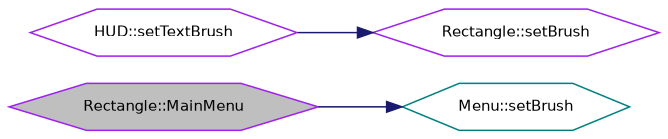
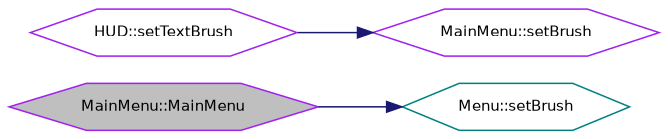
(516, 33) -> (516, 33)
(164, 107) -> (164, 107)
